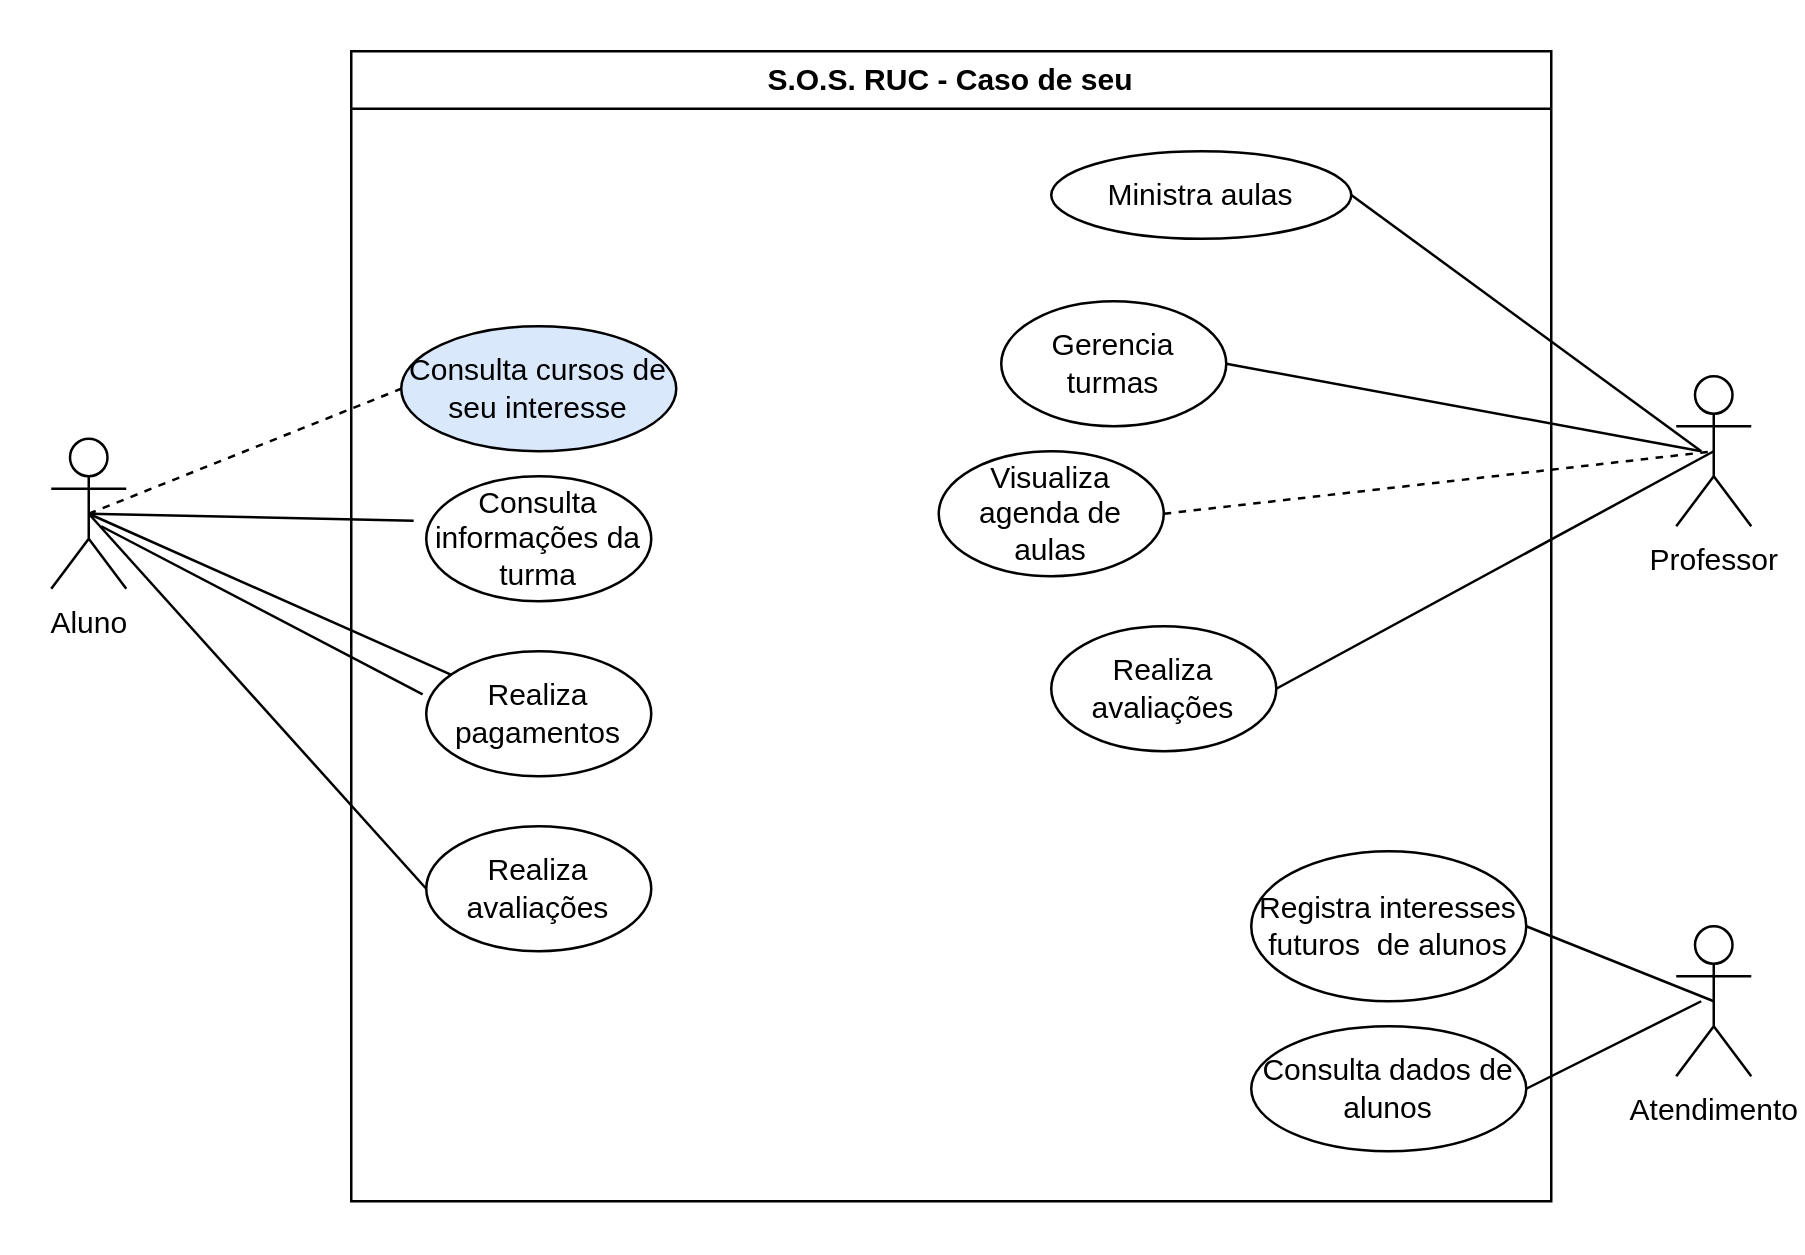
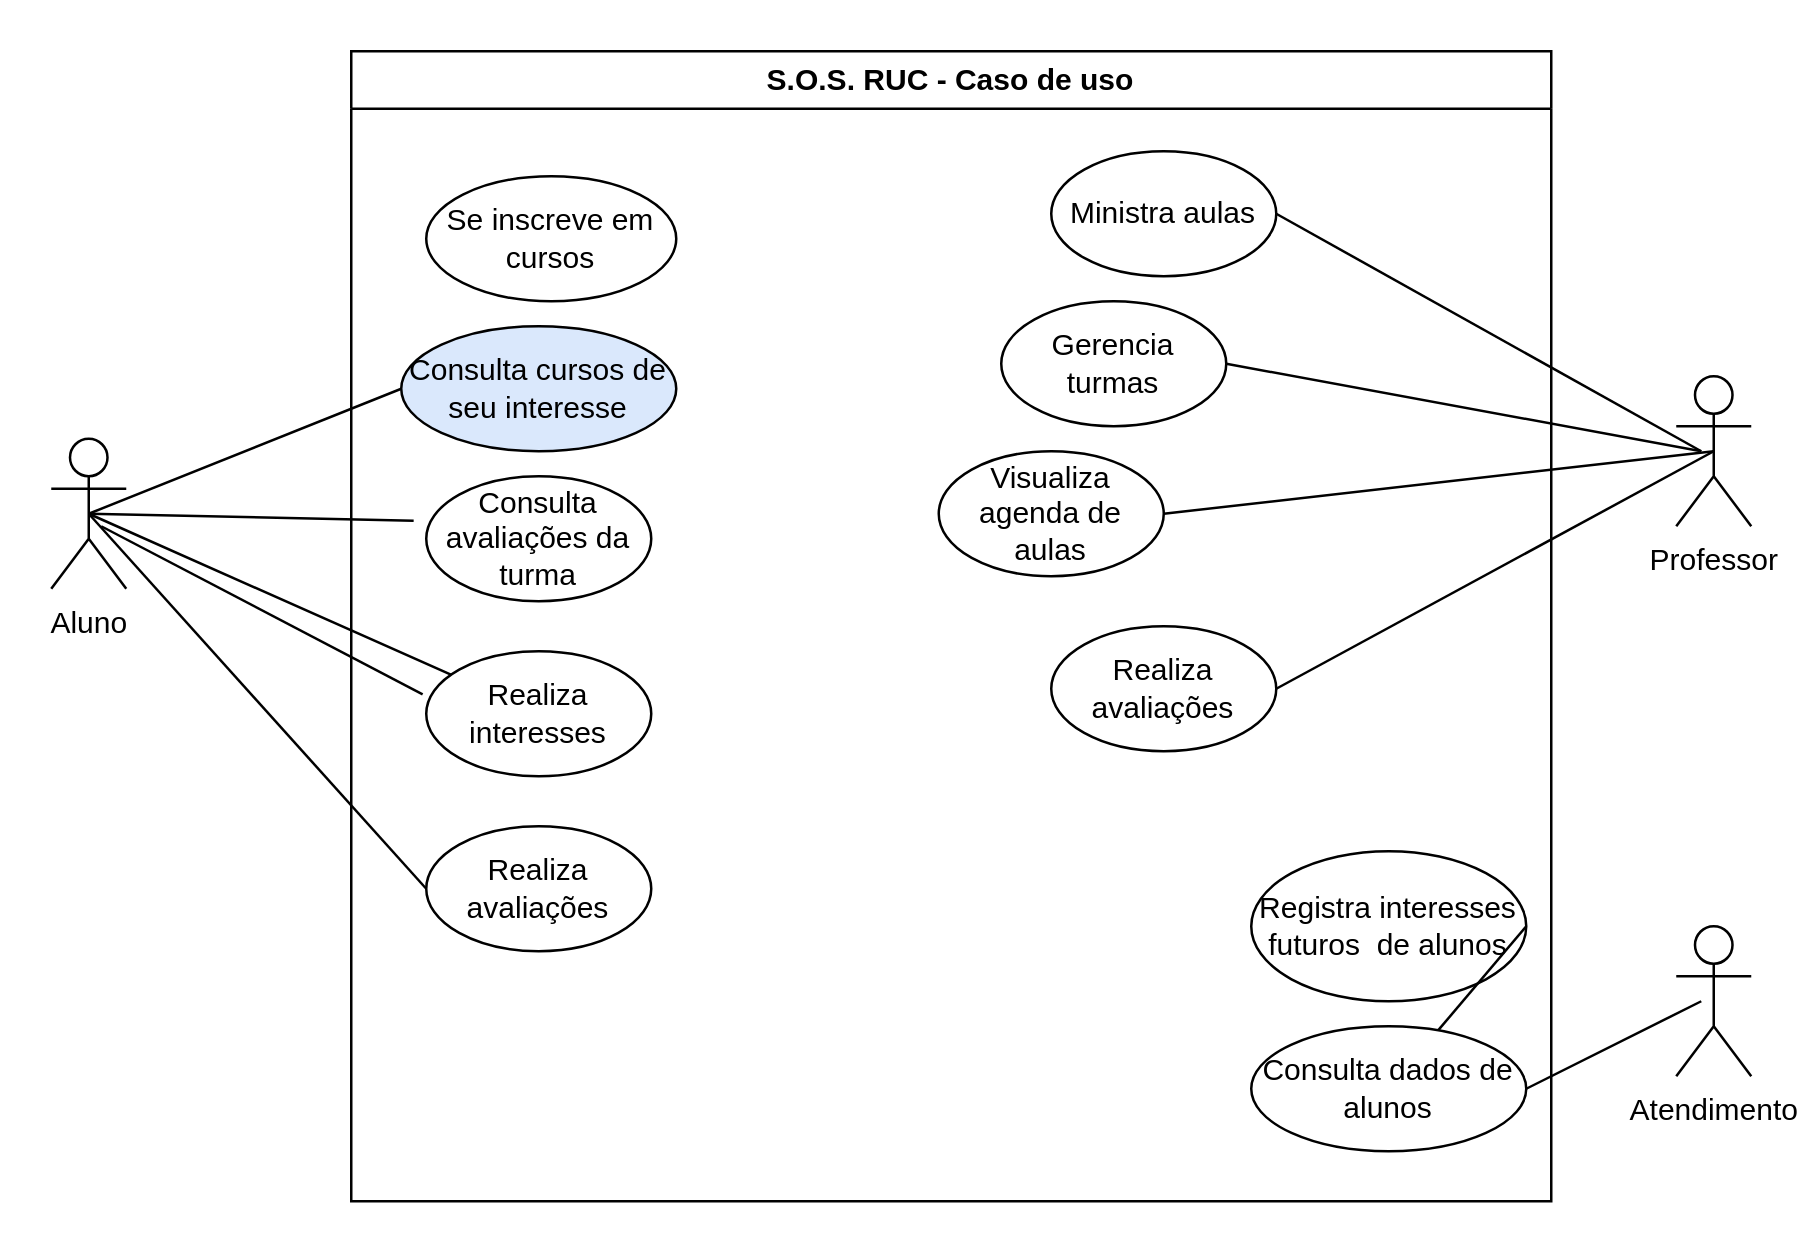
(951, 81) -> (951, 81)
(1201, 195) -> (1164, 214)
none -> (551, 239)
(235, 455) -> (235, 455)
(1357, 492) -> (1357, 492)
(539, 539) -> (539, 539)
(539, 714) -> (539, 714)
(1632, 968) -> (1482, 978)
